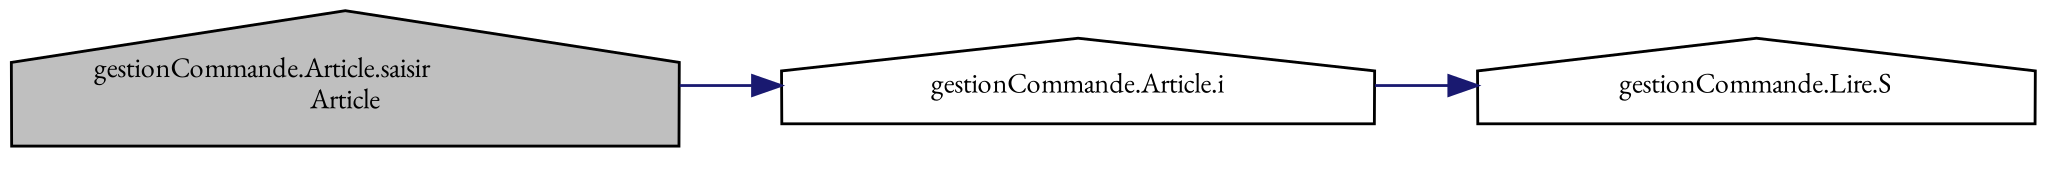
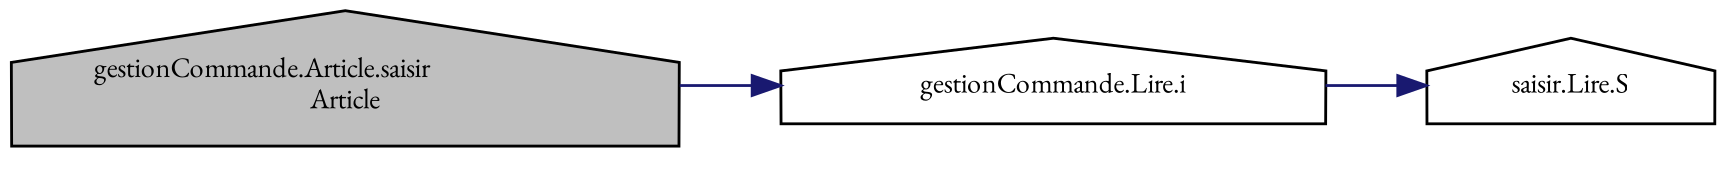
(1078, 86) -> (1053, 86)
(1756, 86) -> (1571, 86)
